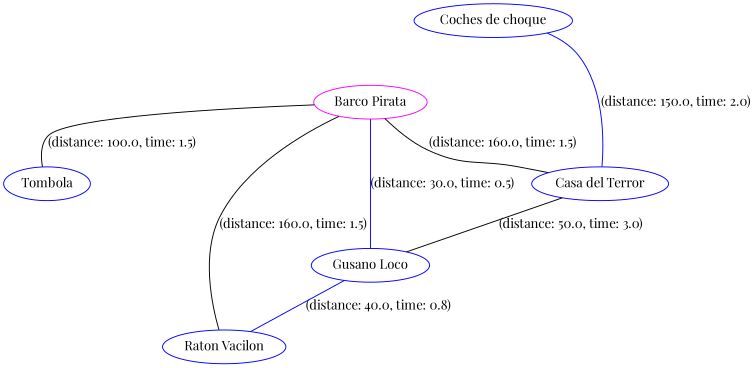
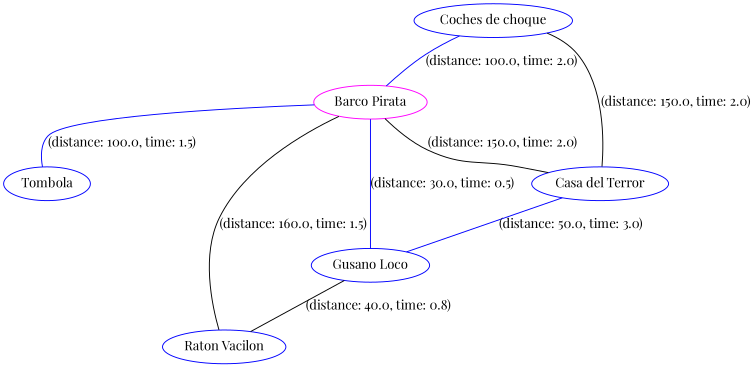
none -> (421, 58)
(595, 90) -> (595, 90)
(163, 114) -> (163, 114)
(503, 143) -> (503, 143)
(484, 225) -> (484, 225)
(297, 306) -> (297, 306)
